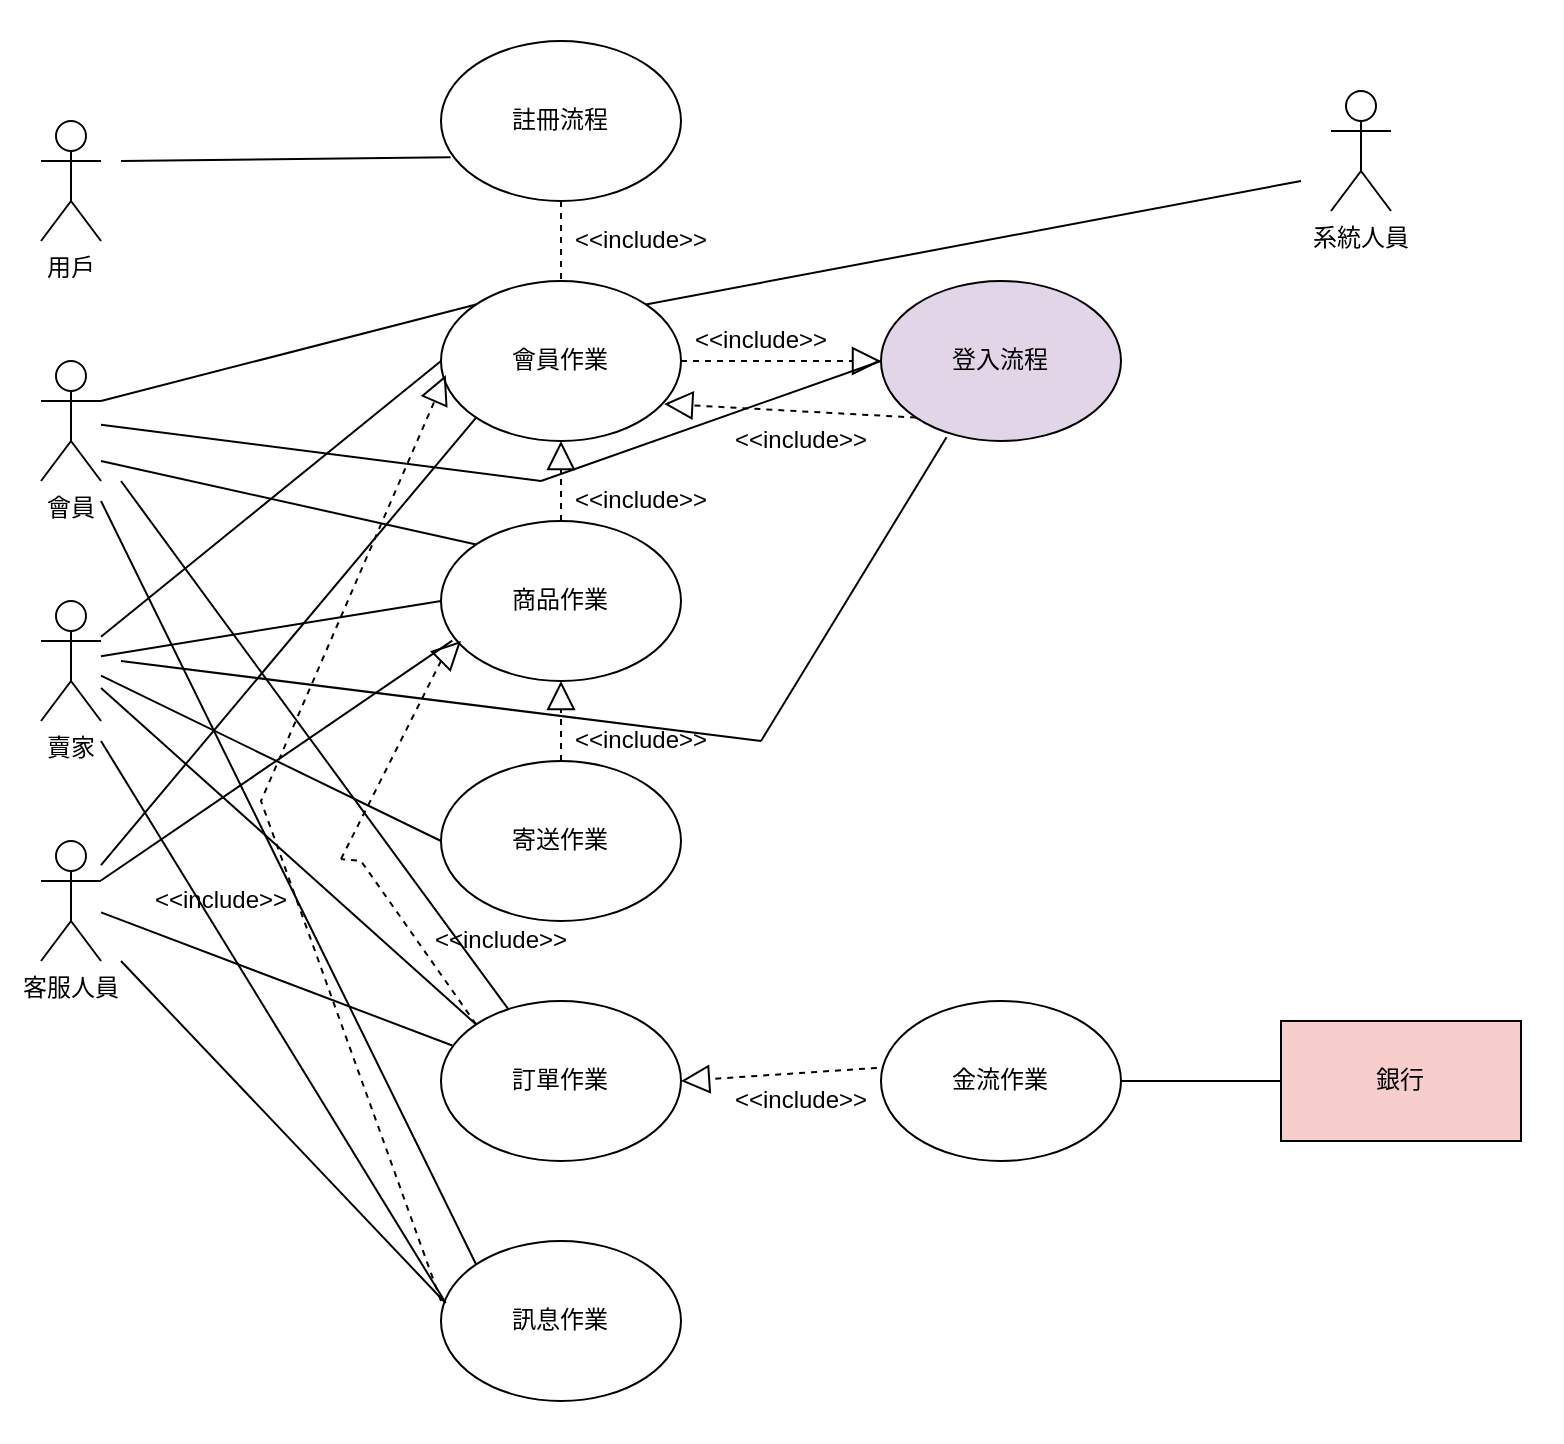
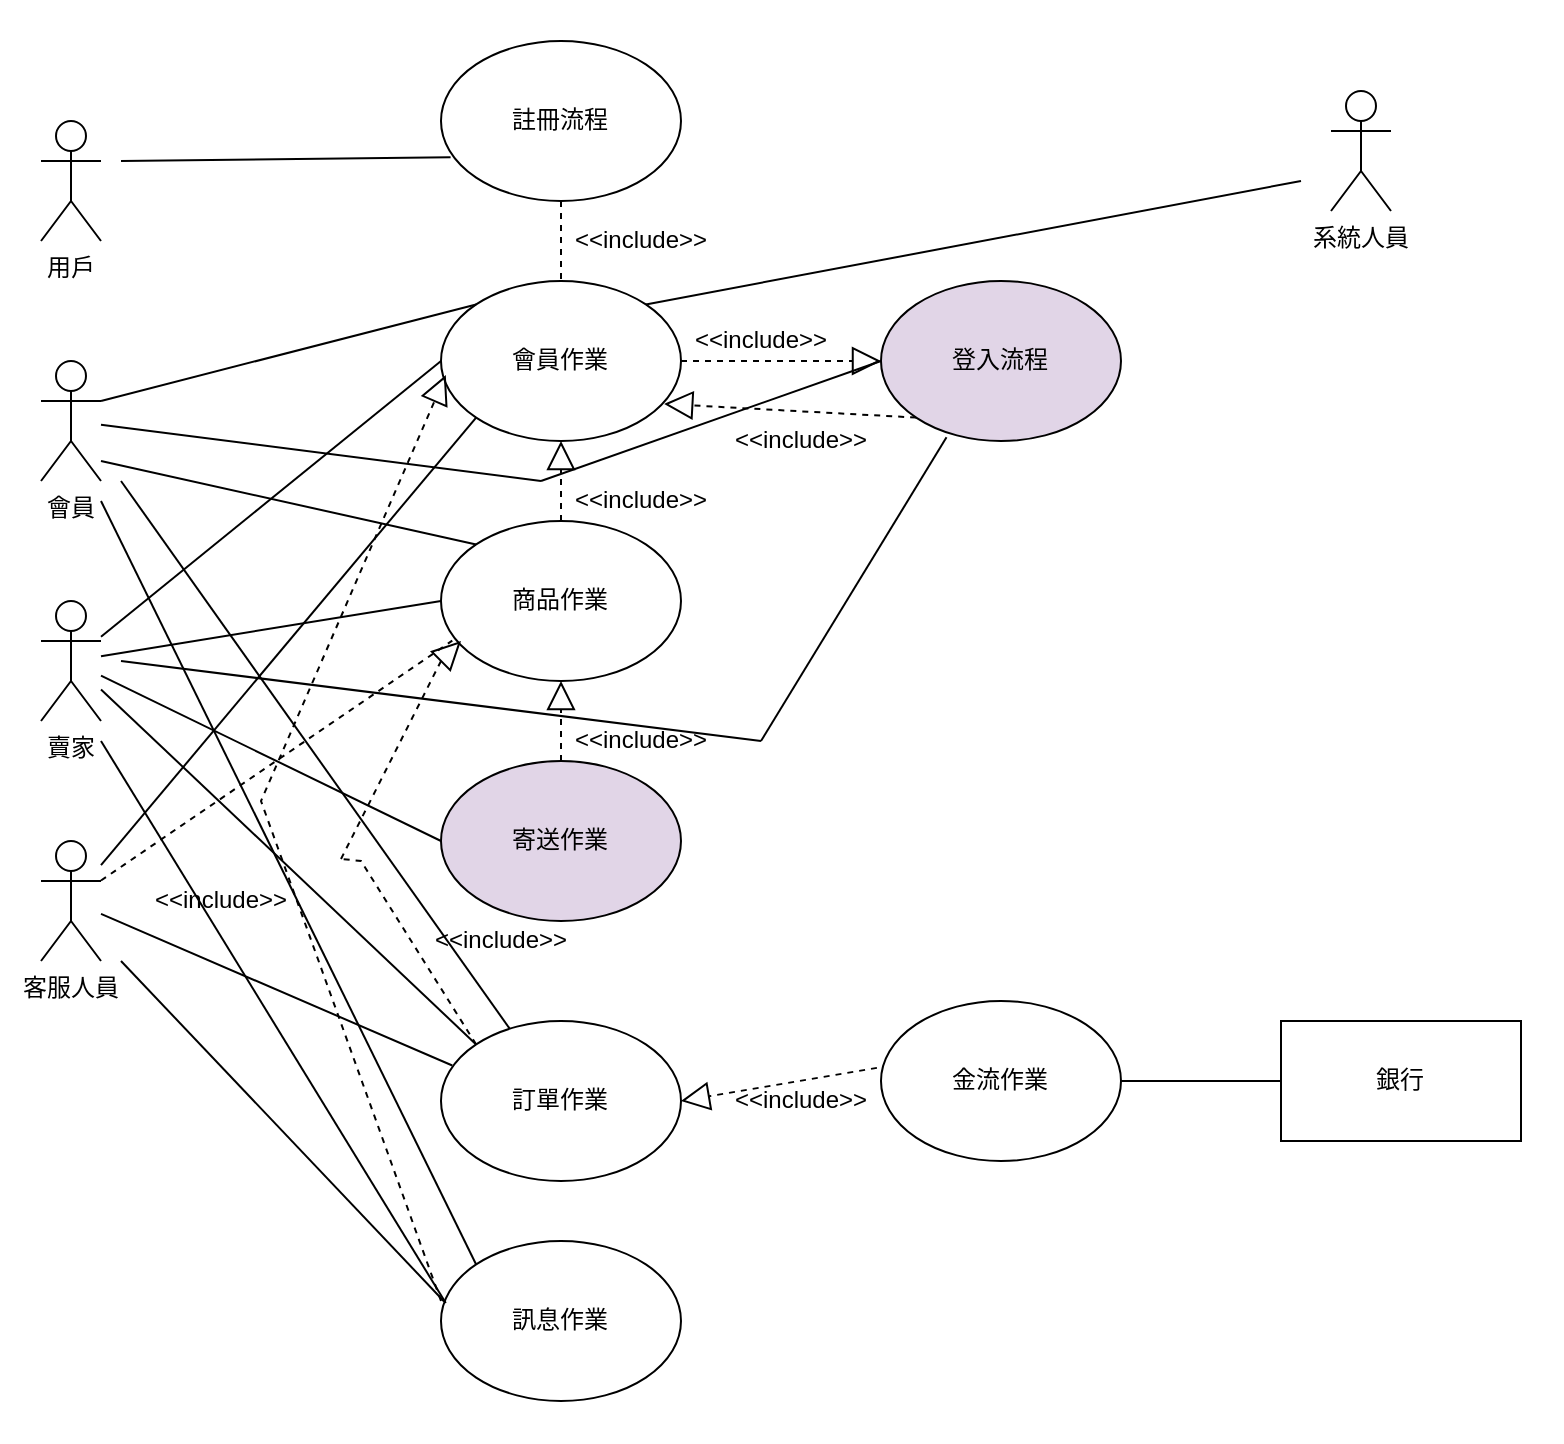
(216, 802) -> (216, 802)
(561, 841) -> (561, 841)
(561, 1081) -> (561, 1101)
(1401, 1081) -> (1401, 1081)
